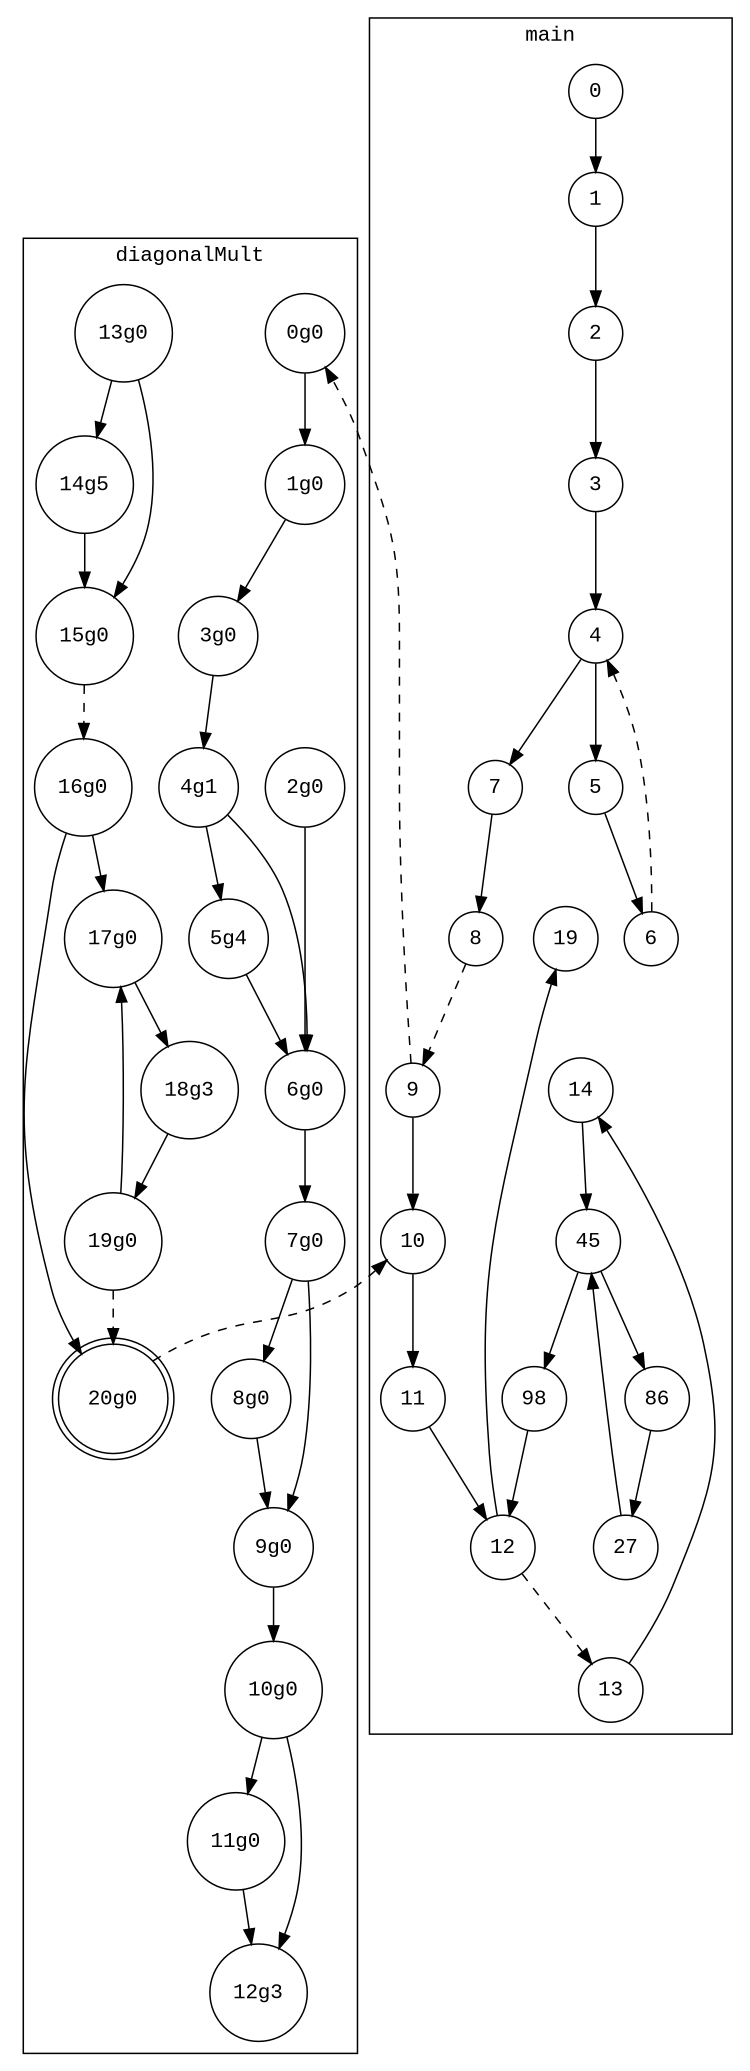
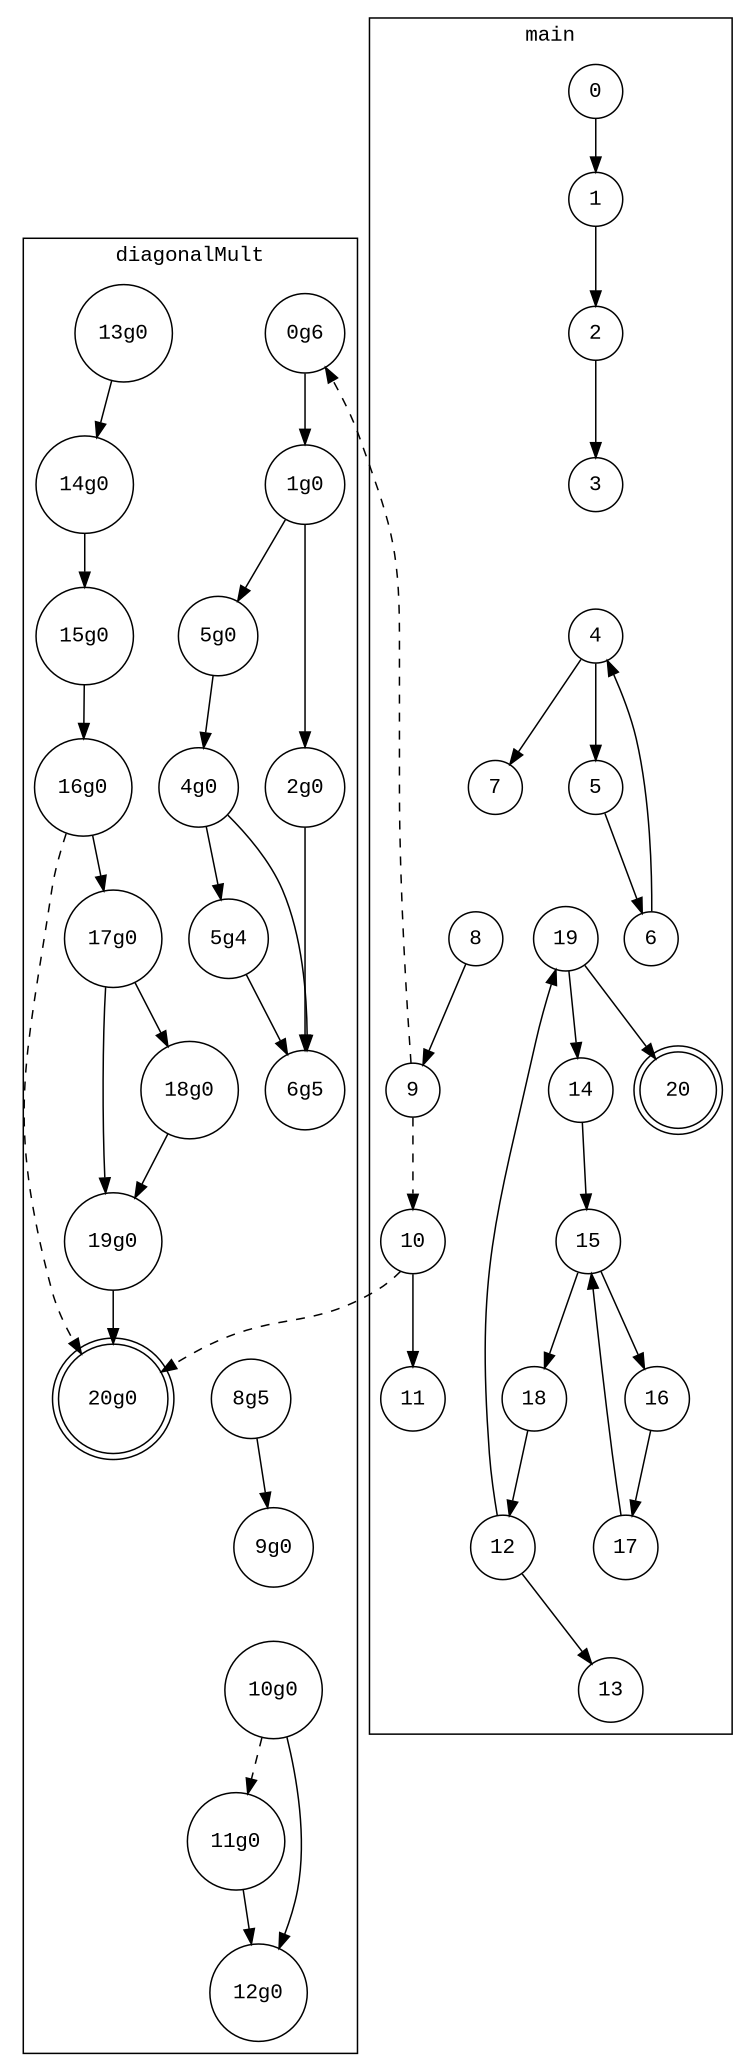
(305, 333) -> (305, 333)
(153, 484) -> none
(85, 485) -> (85, 485)
(596, 553) -> none
none -> (305, 628)
(218, 636) -> (218, 636)
(84, 704) -> (84, 704)
(199, 787) -> (199, 787)
(645, 791) -> (645, 791)
(487, 856) -> none
(447, 1007) -> (447, 1007)
(33, 1012) -> (33, 1012)
(190, 1090) -> (190, 1090)
(305, 1090) -> (305, 1090)
none -> (678, 1090)
(123, 1098) -> (103, 1082)
(413, 1156) -> (413, 1156)
(305, 1241) -> none
(588, 1241) -> (588, 1241)
(113, 1309) -> (113, 1309)
(266, 1320) -> (289, 1321)
(712, 1395) -> (573, 1007)
(251, 1399) -> (251, 1399)
(534, 1399) -> (534, 1399)
(657, 1399) -> (657, 1399)
(454, 1467) -> none
(626, 1547) -> (626, 1547)
(274, 1607) -> none
(552, 1613) -> (552, 1613)
(257, 1758) -> (257, 1758)
(259, 1993) -> (259, 1993)
